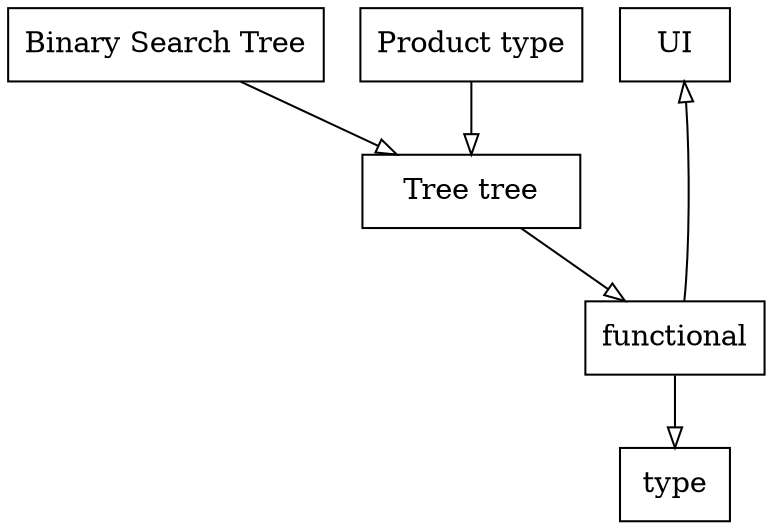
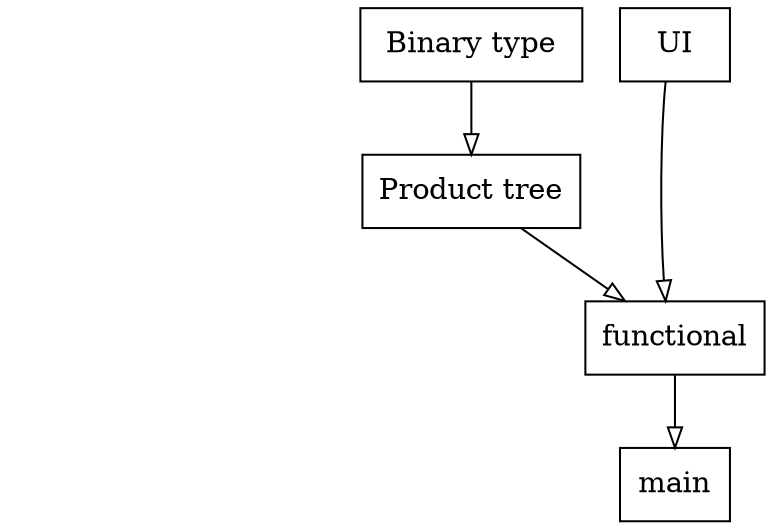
(166, 45) -> none
(471, 45) -> (471, 45)
(471, 191) -> (471, 191)
(689, 202) -> (661, 181)
(675, 485) -> (675, 485)
